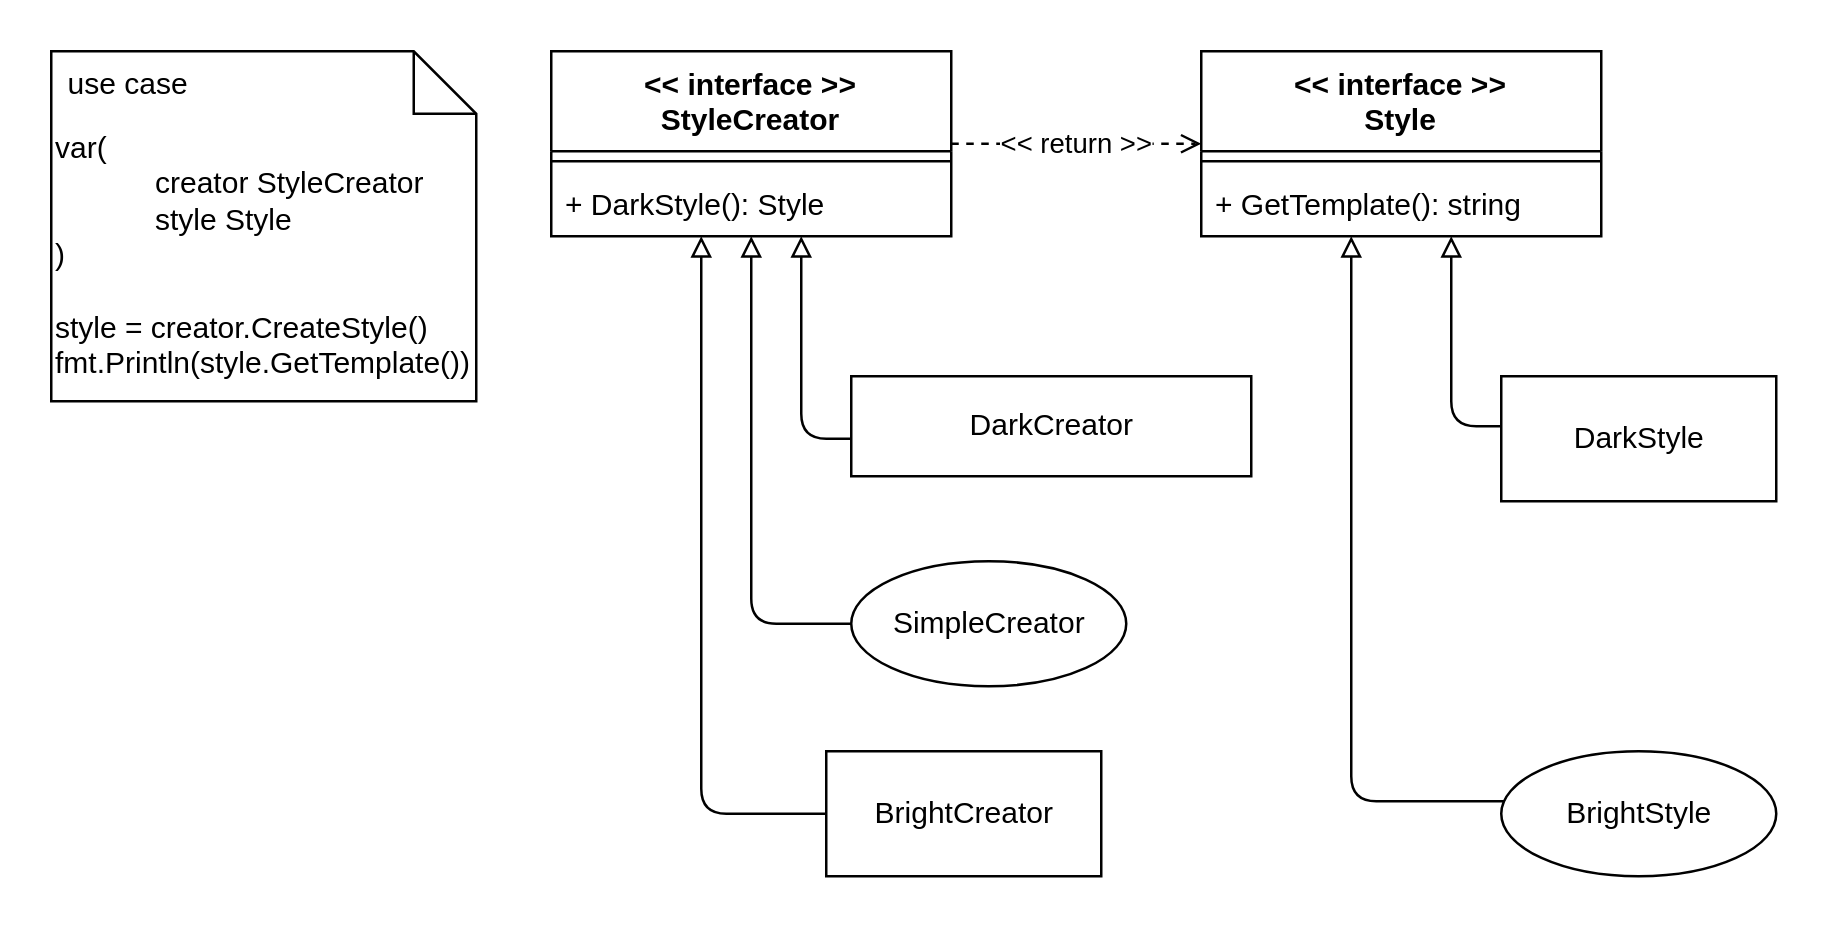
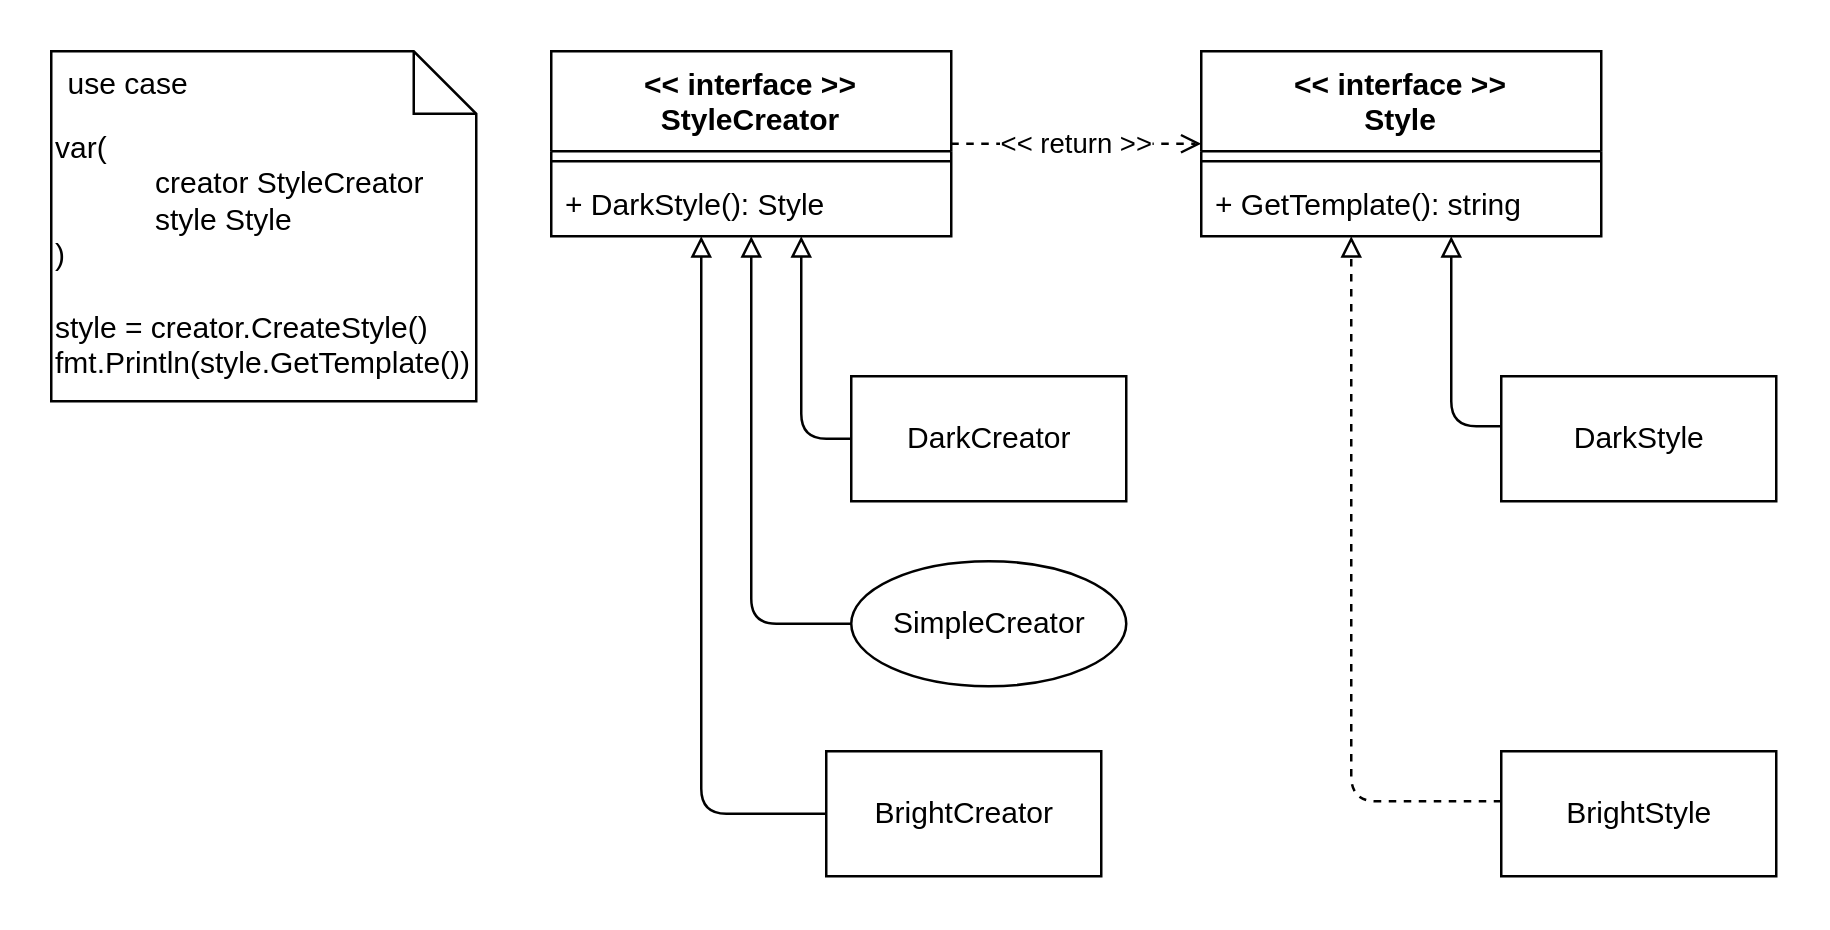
(1051, 426) -> (989, 439)
(1351, 597) -> (1351, 596)
(1639, 814) -> (1639, 814)
